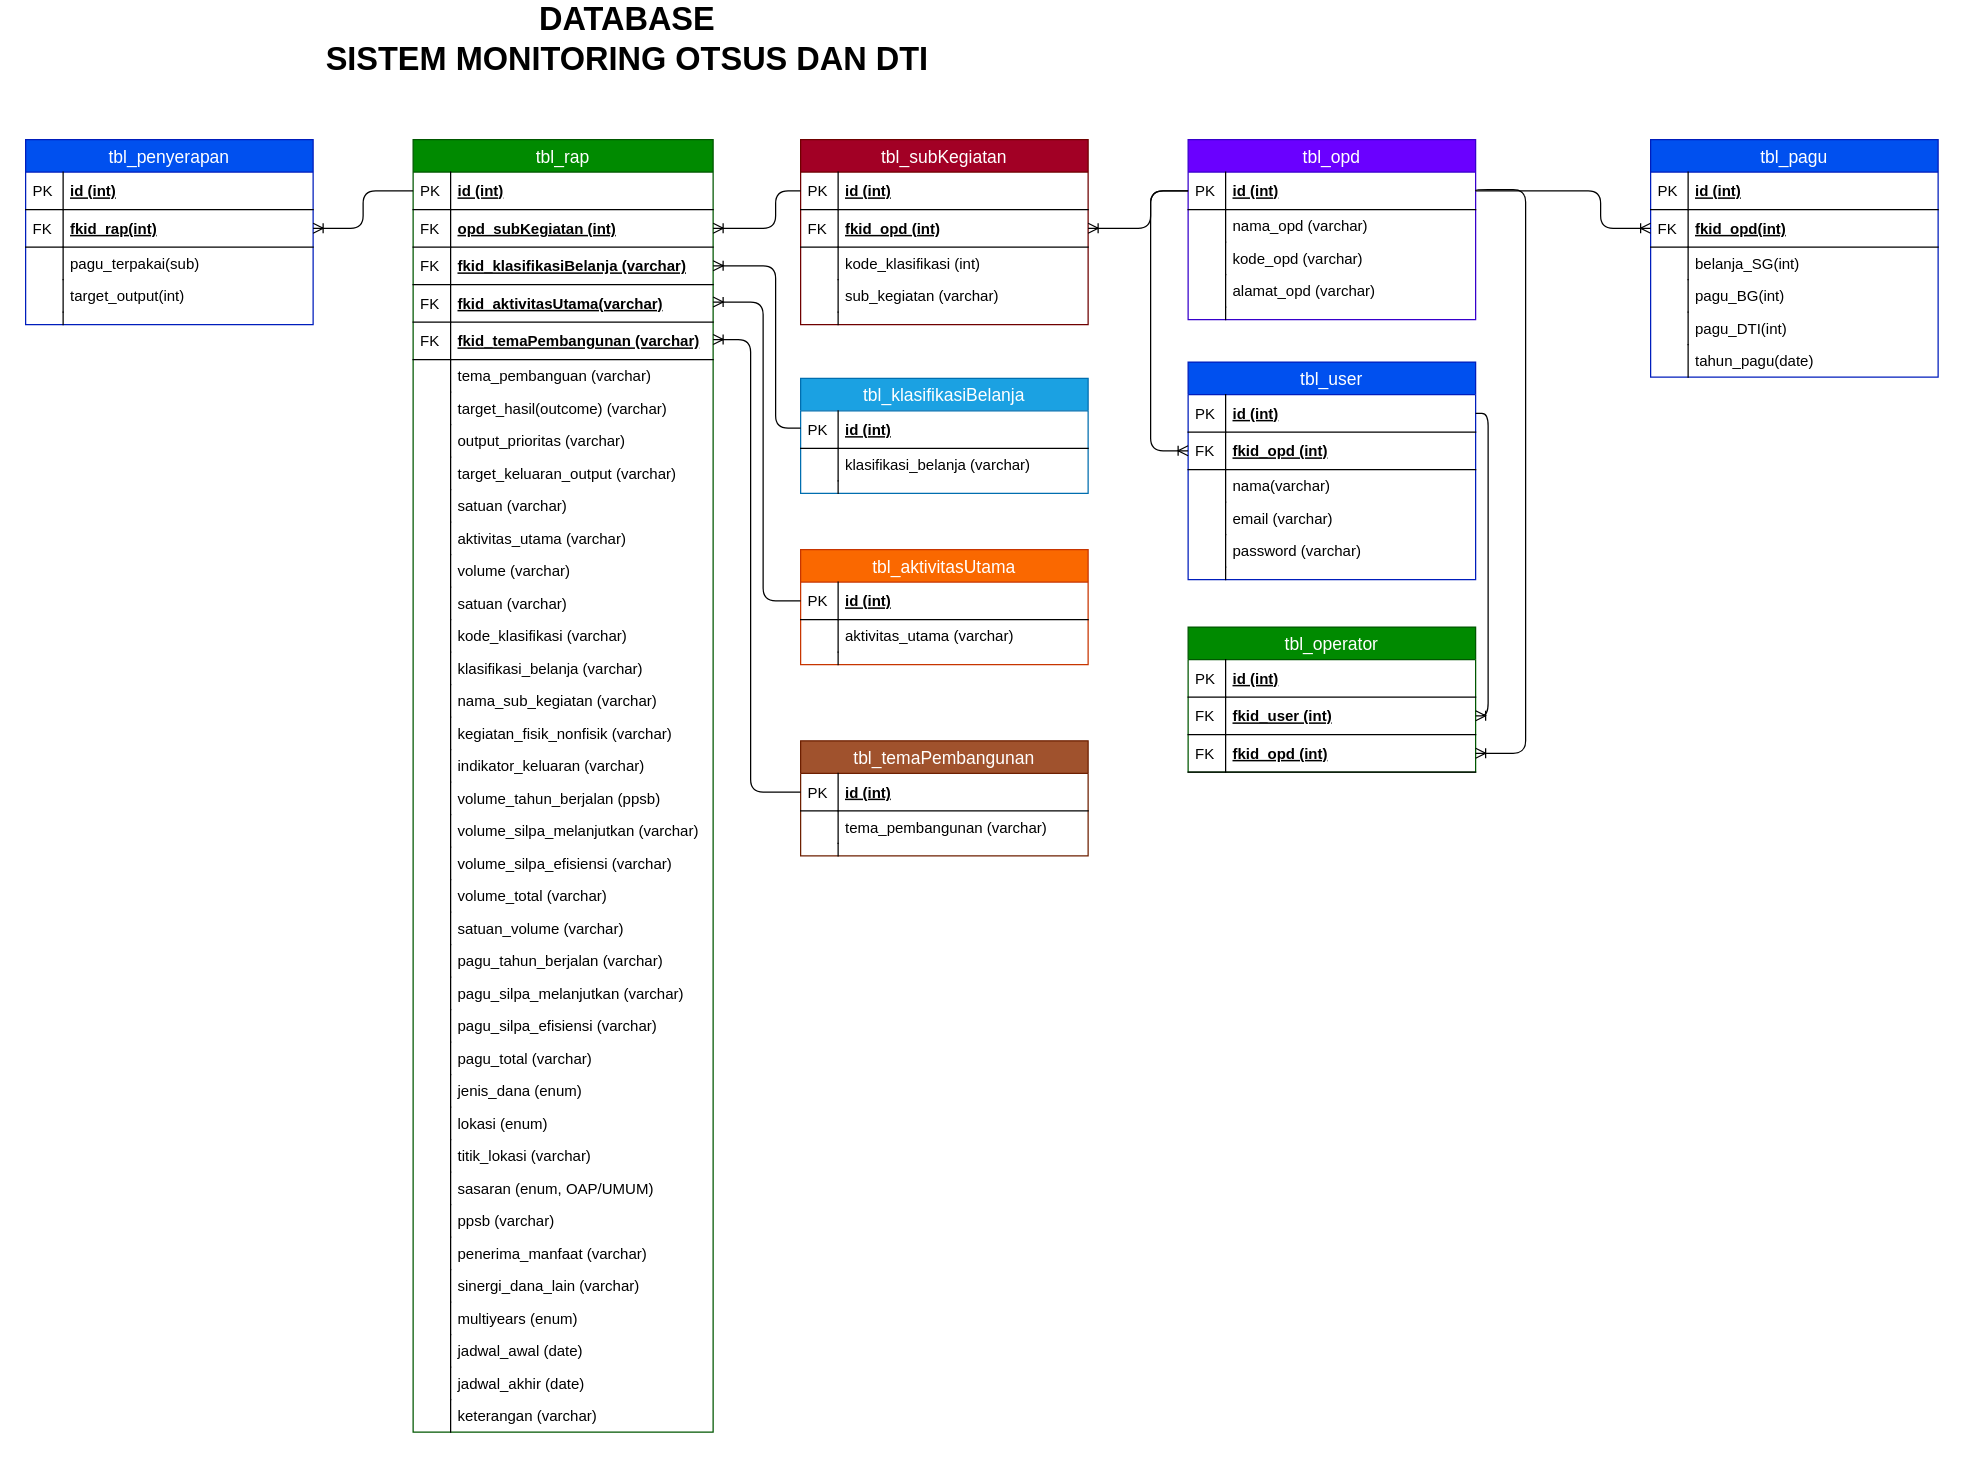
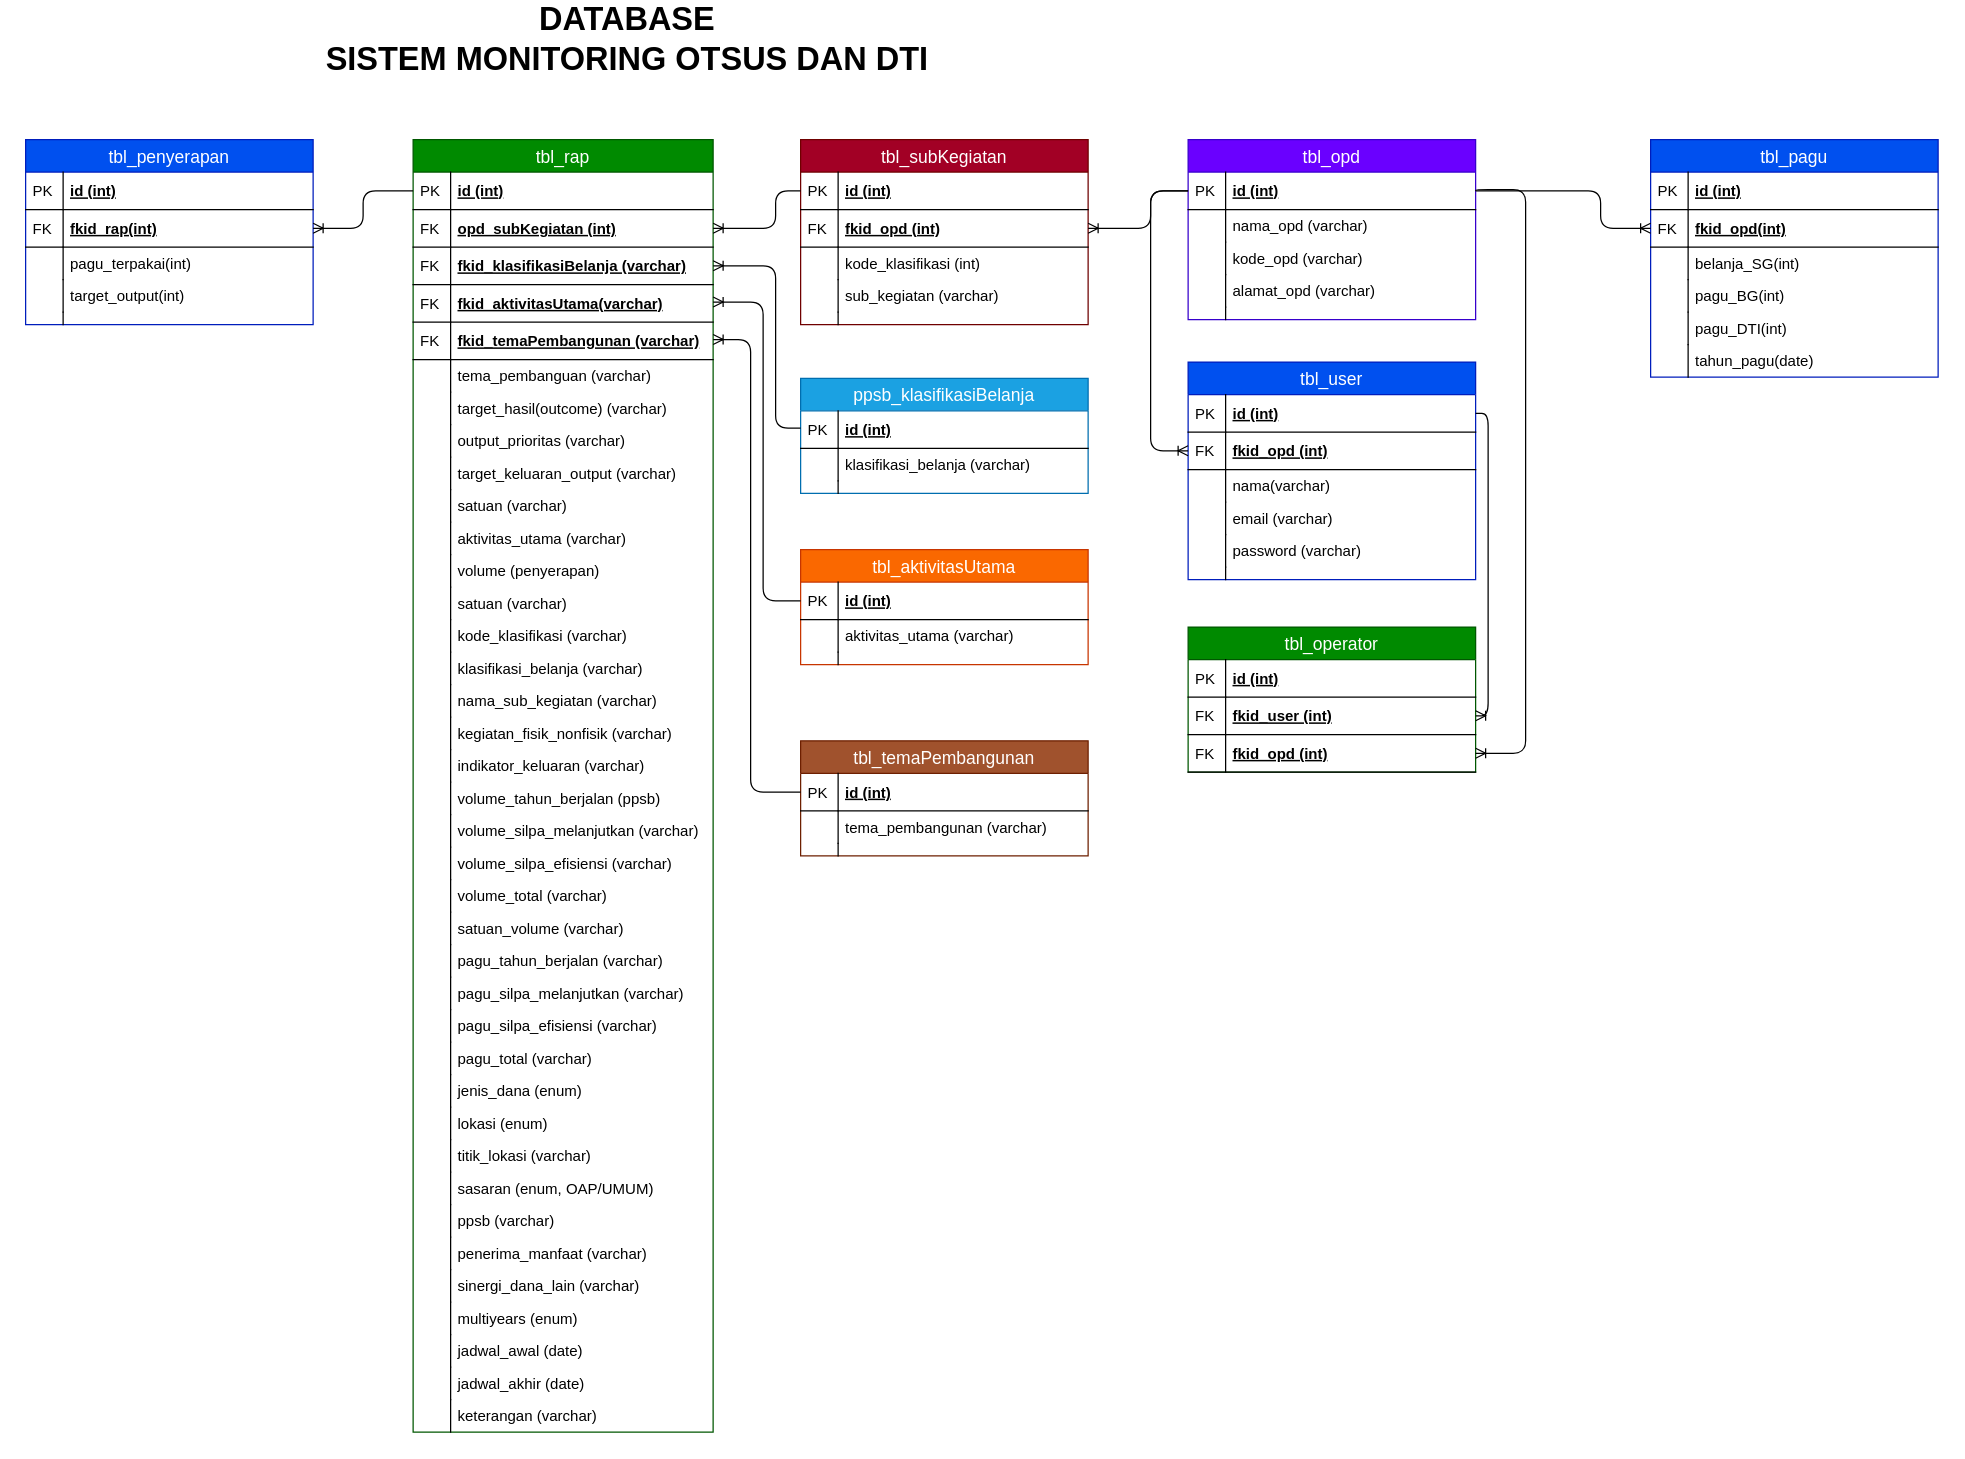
(144, 264) -> (142, 264)
(944, 395) -> (944, 395)
(521, 571) -> (533, 571)
